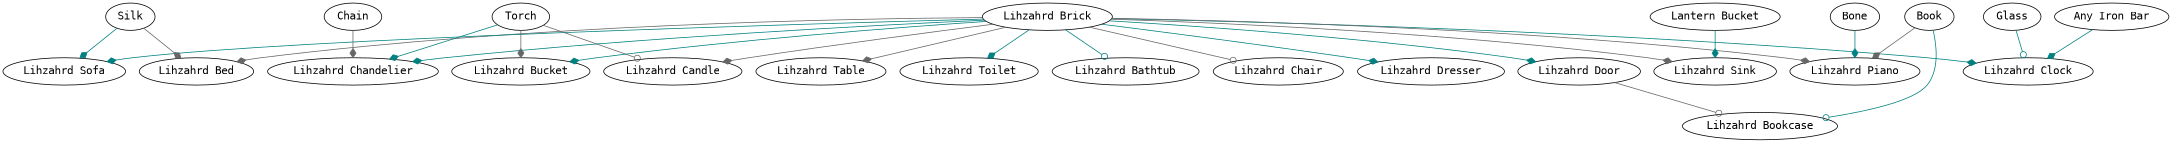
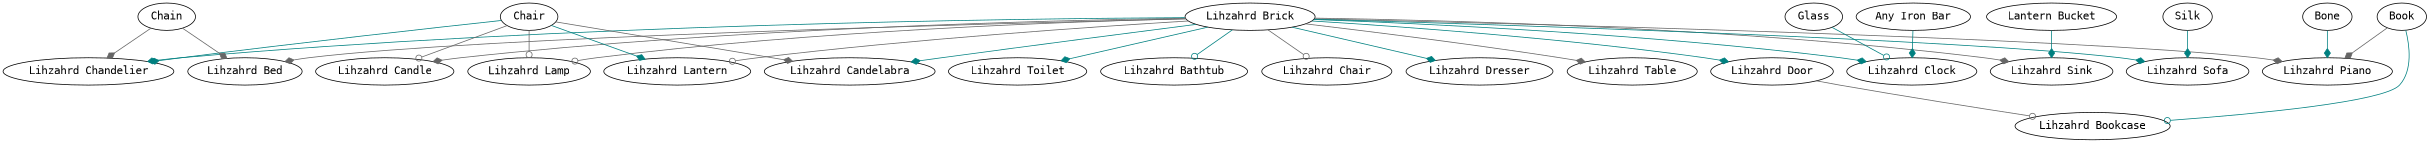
(521, 17) -> (529, 17)
(159, 40) -> (201, 41)
(521, 71) -> (850, 71)
none -> (529, 71)
none -> (677, 71)
